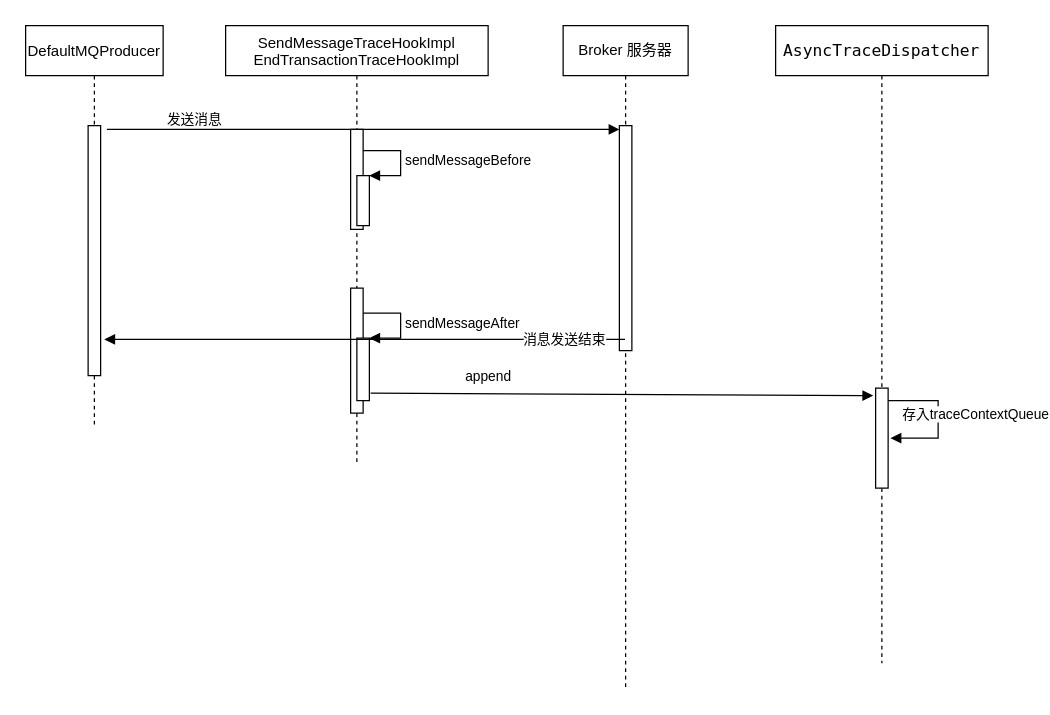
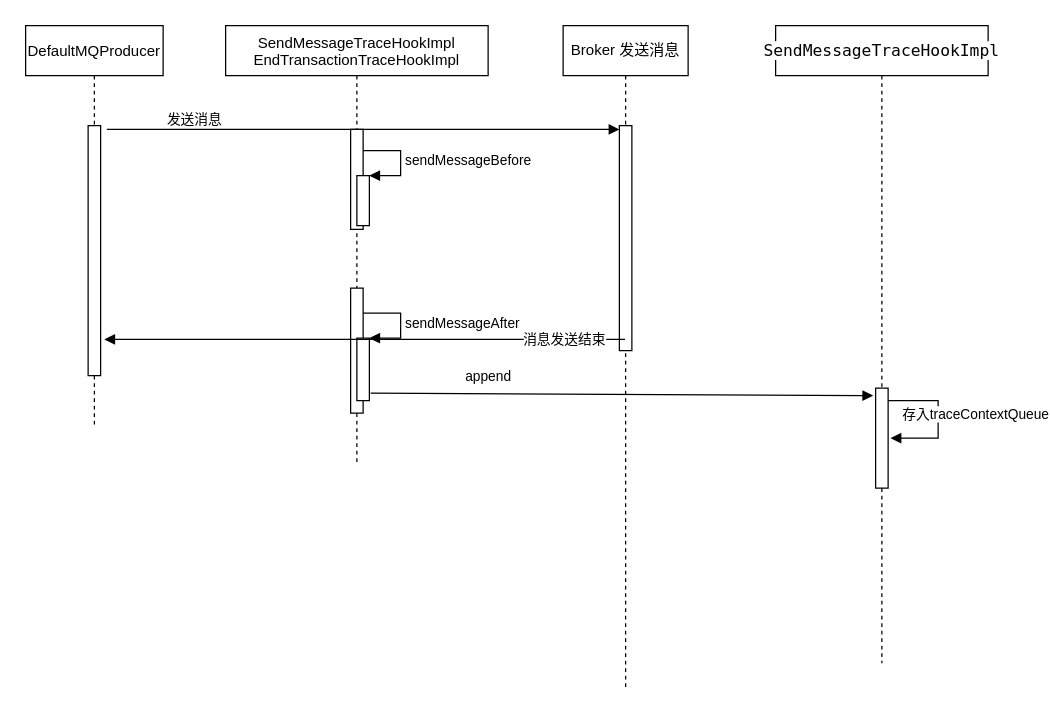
(626, 51) -> (626, 51)
(882, 51) -> (882, 51)
